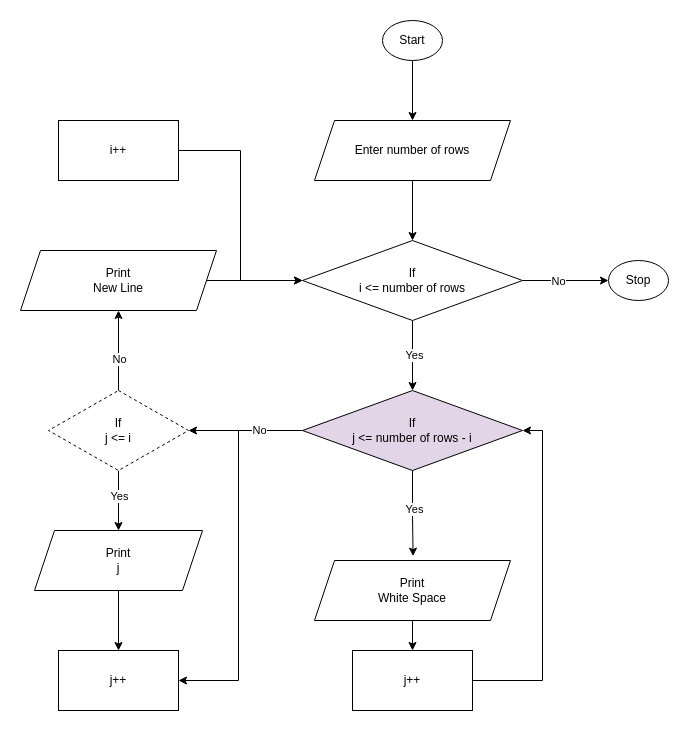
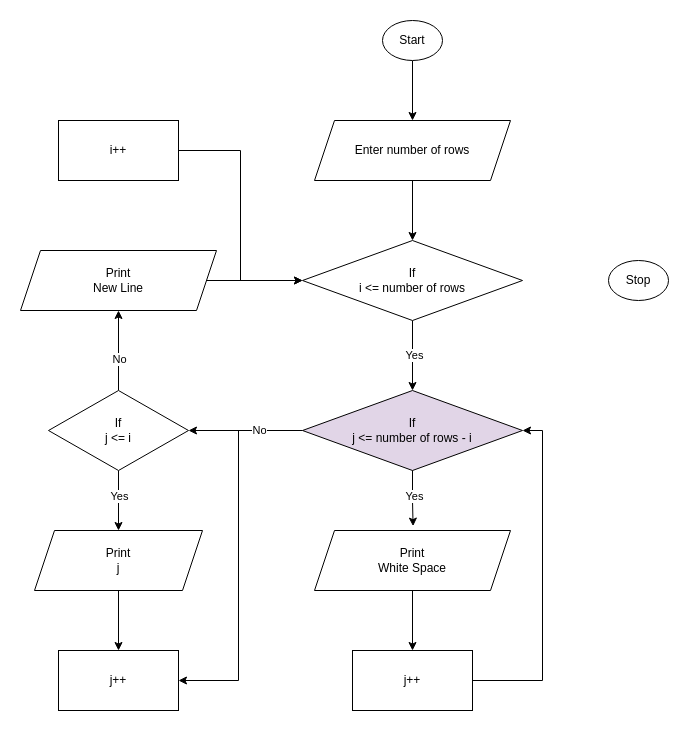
(562, 281) -> none
(119, 431) -> (119, 431)
(413, 591) -> (413, 561)
